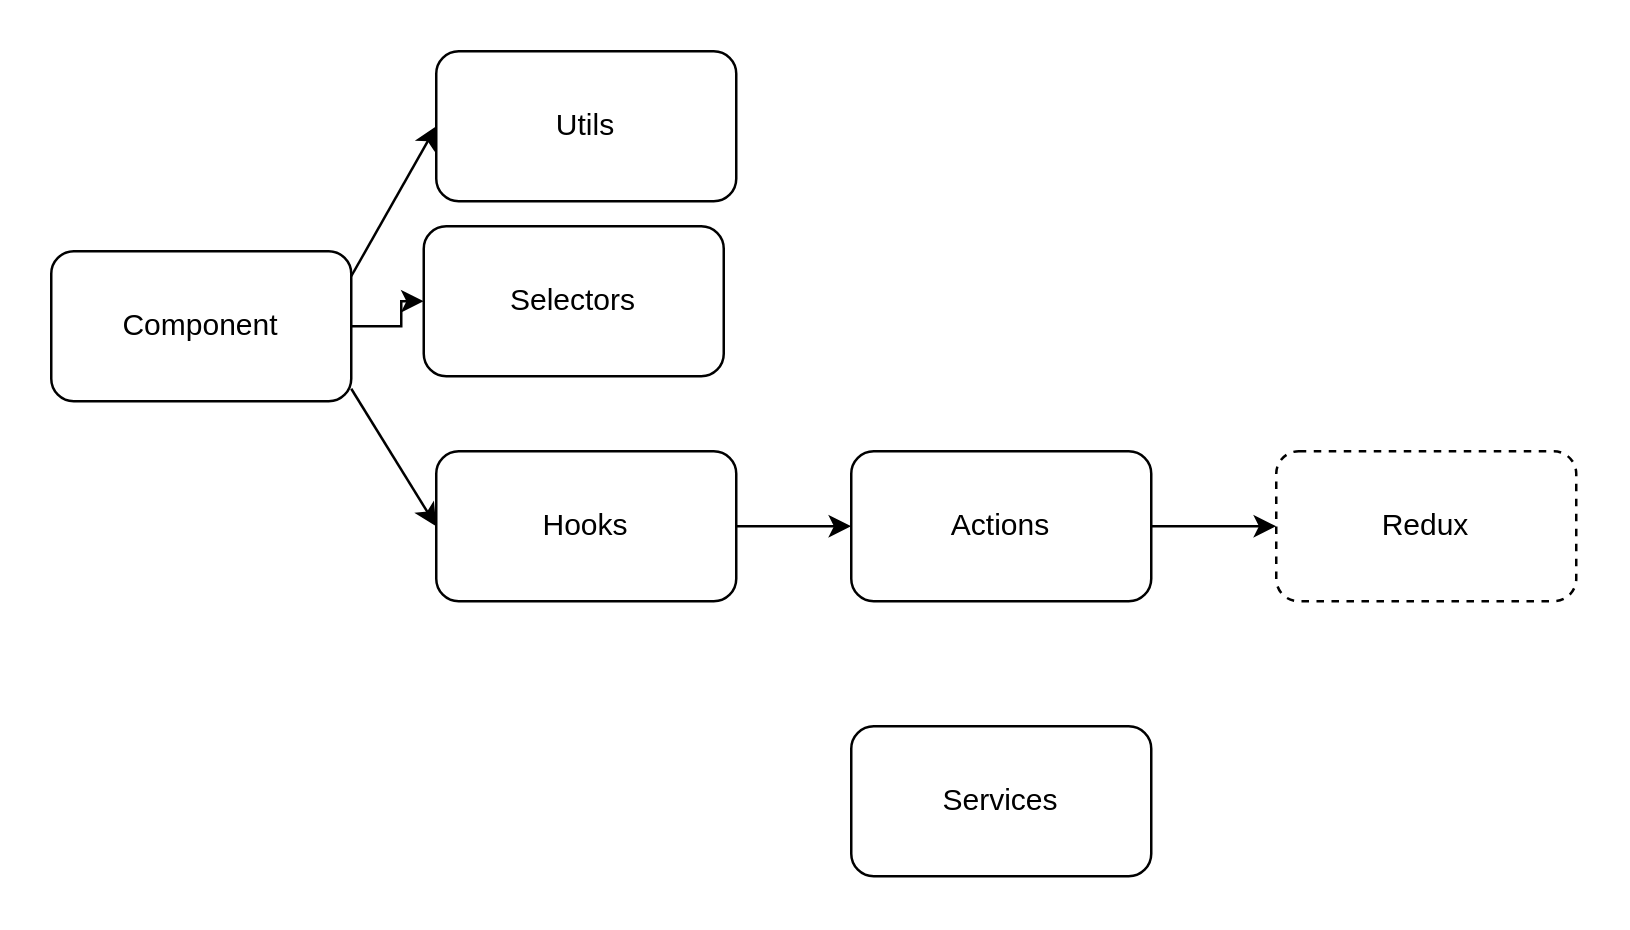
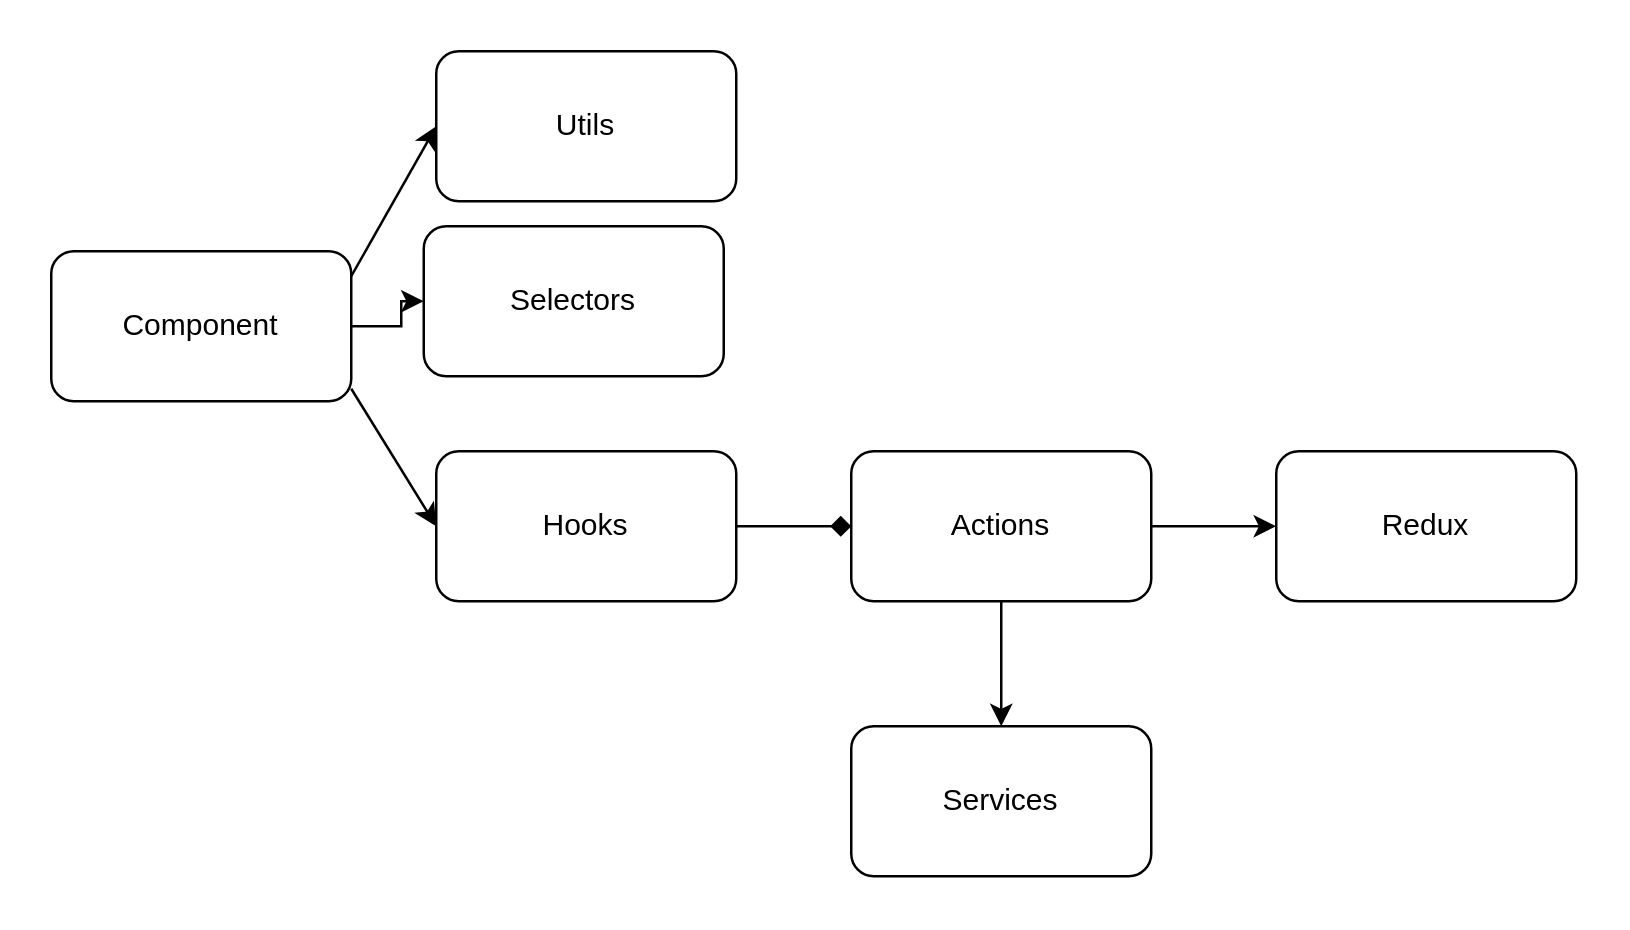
(832, 526) -> (831, 526)
(1426, 526) -> (1426, 526)
none -> (1001, 655)
